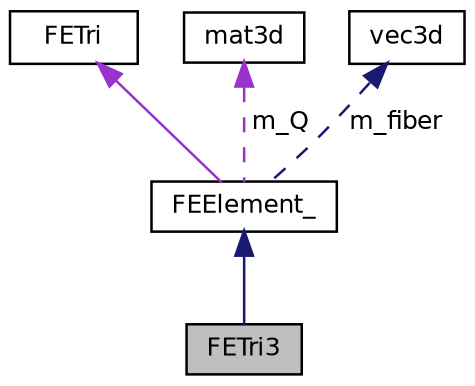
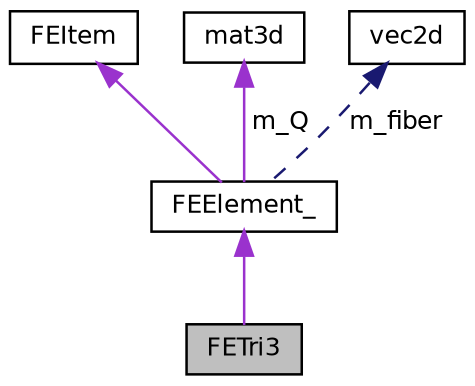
(74, 38) -> (74, 38)
(407, 38) -> (407, 38)
(244, 135) -> (244, 135)
(244, 291) -> (244, 291)
